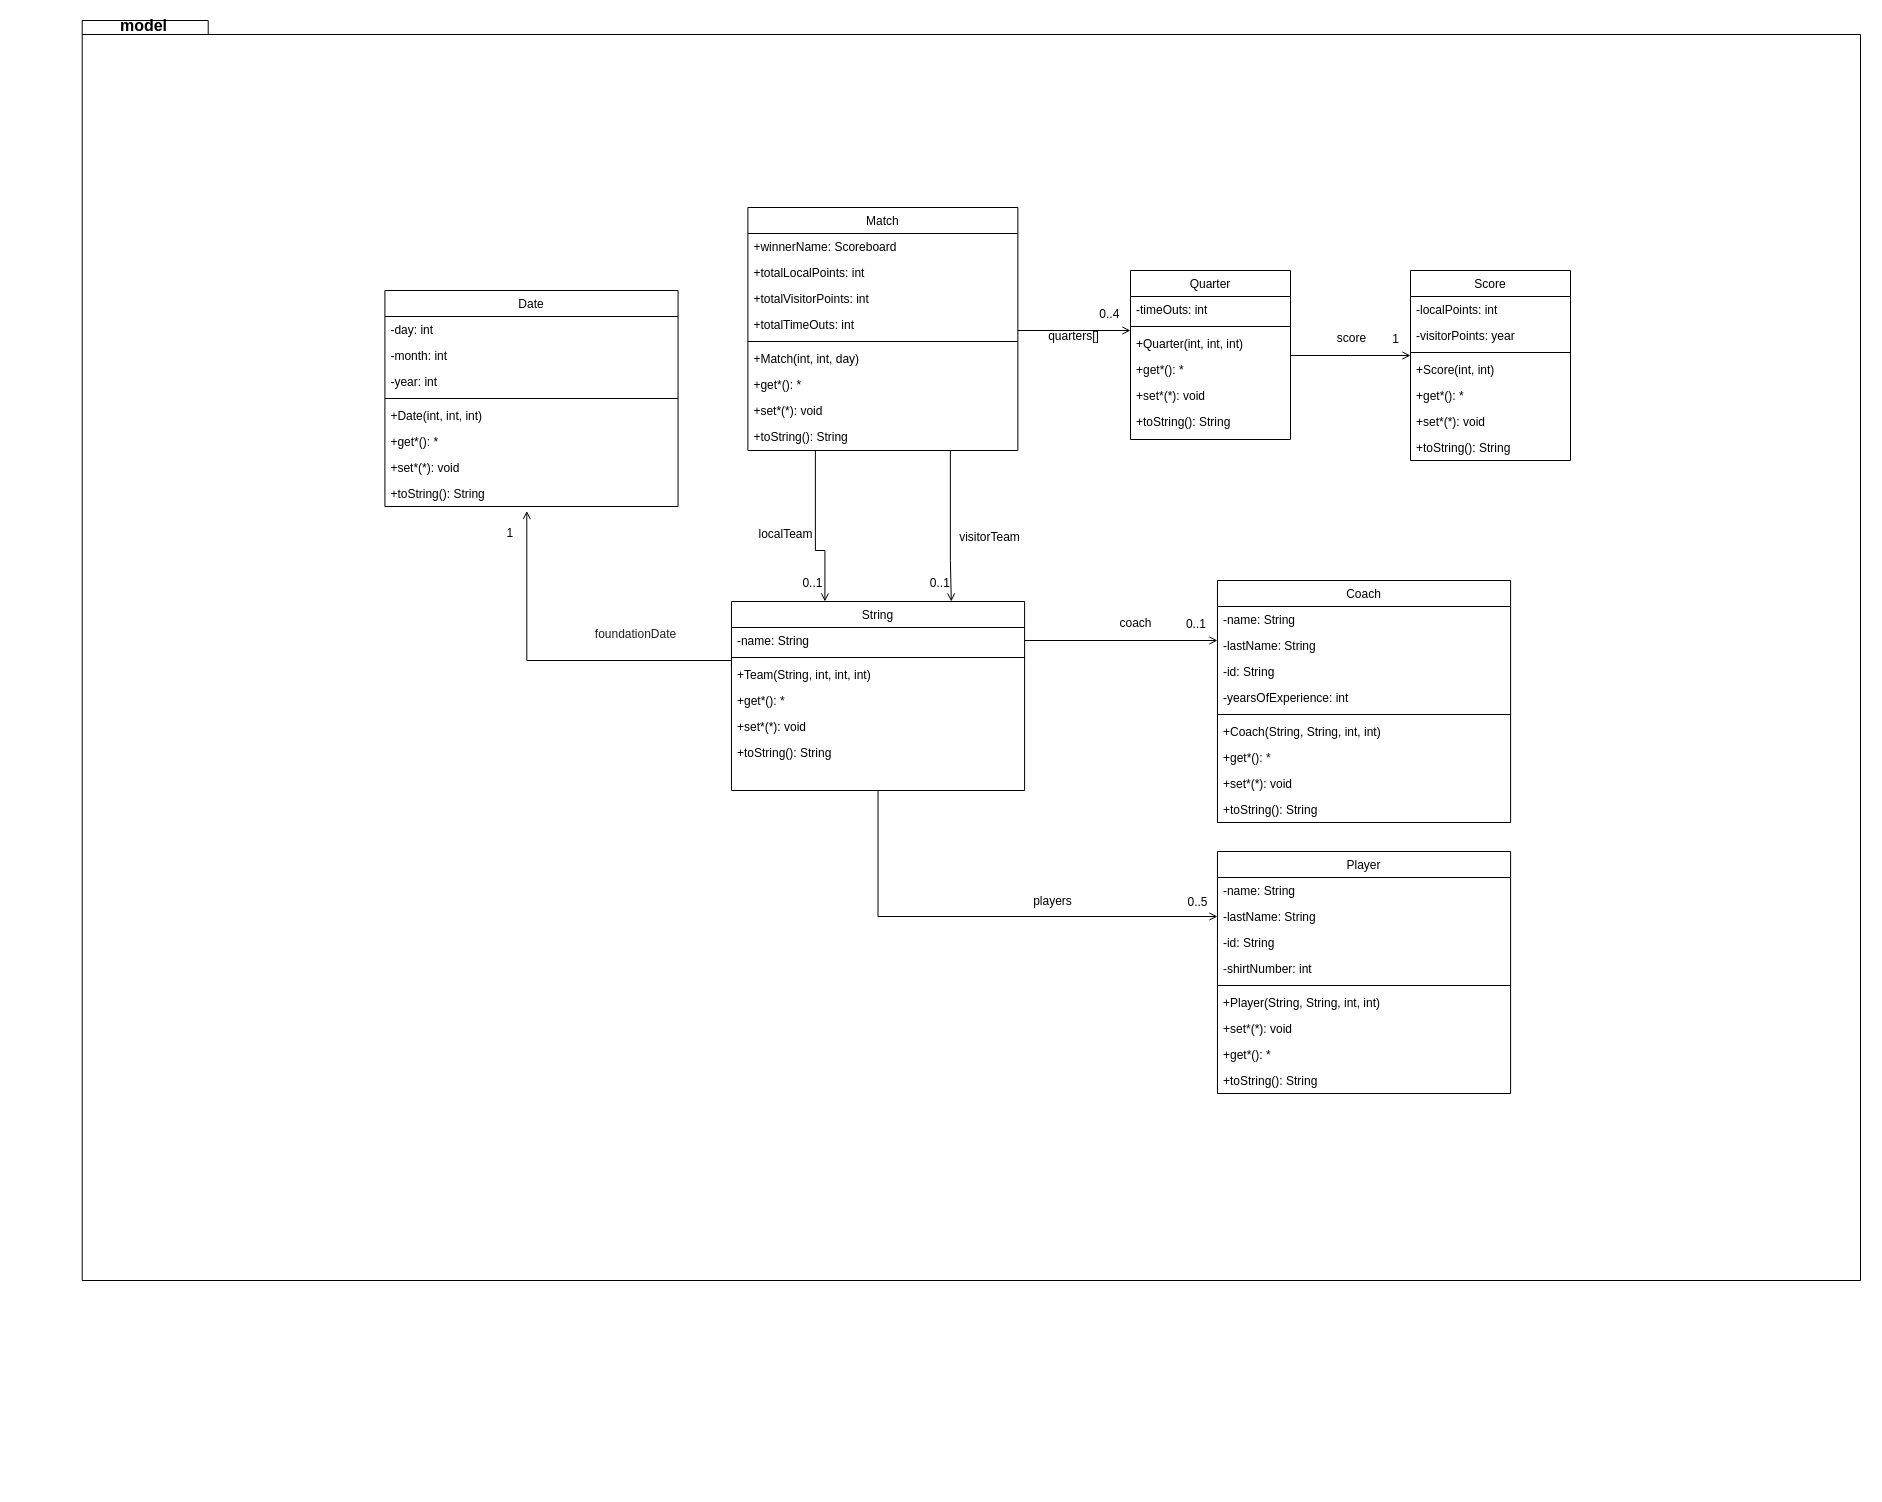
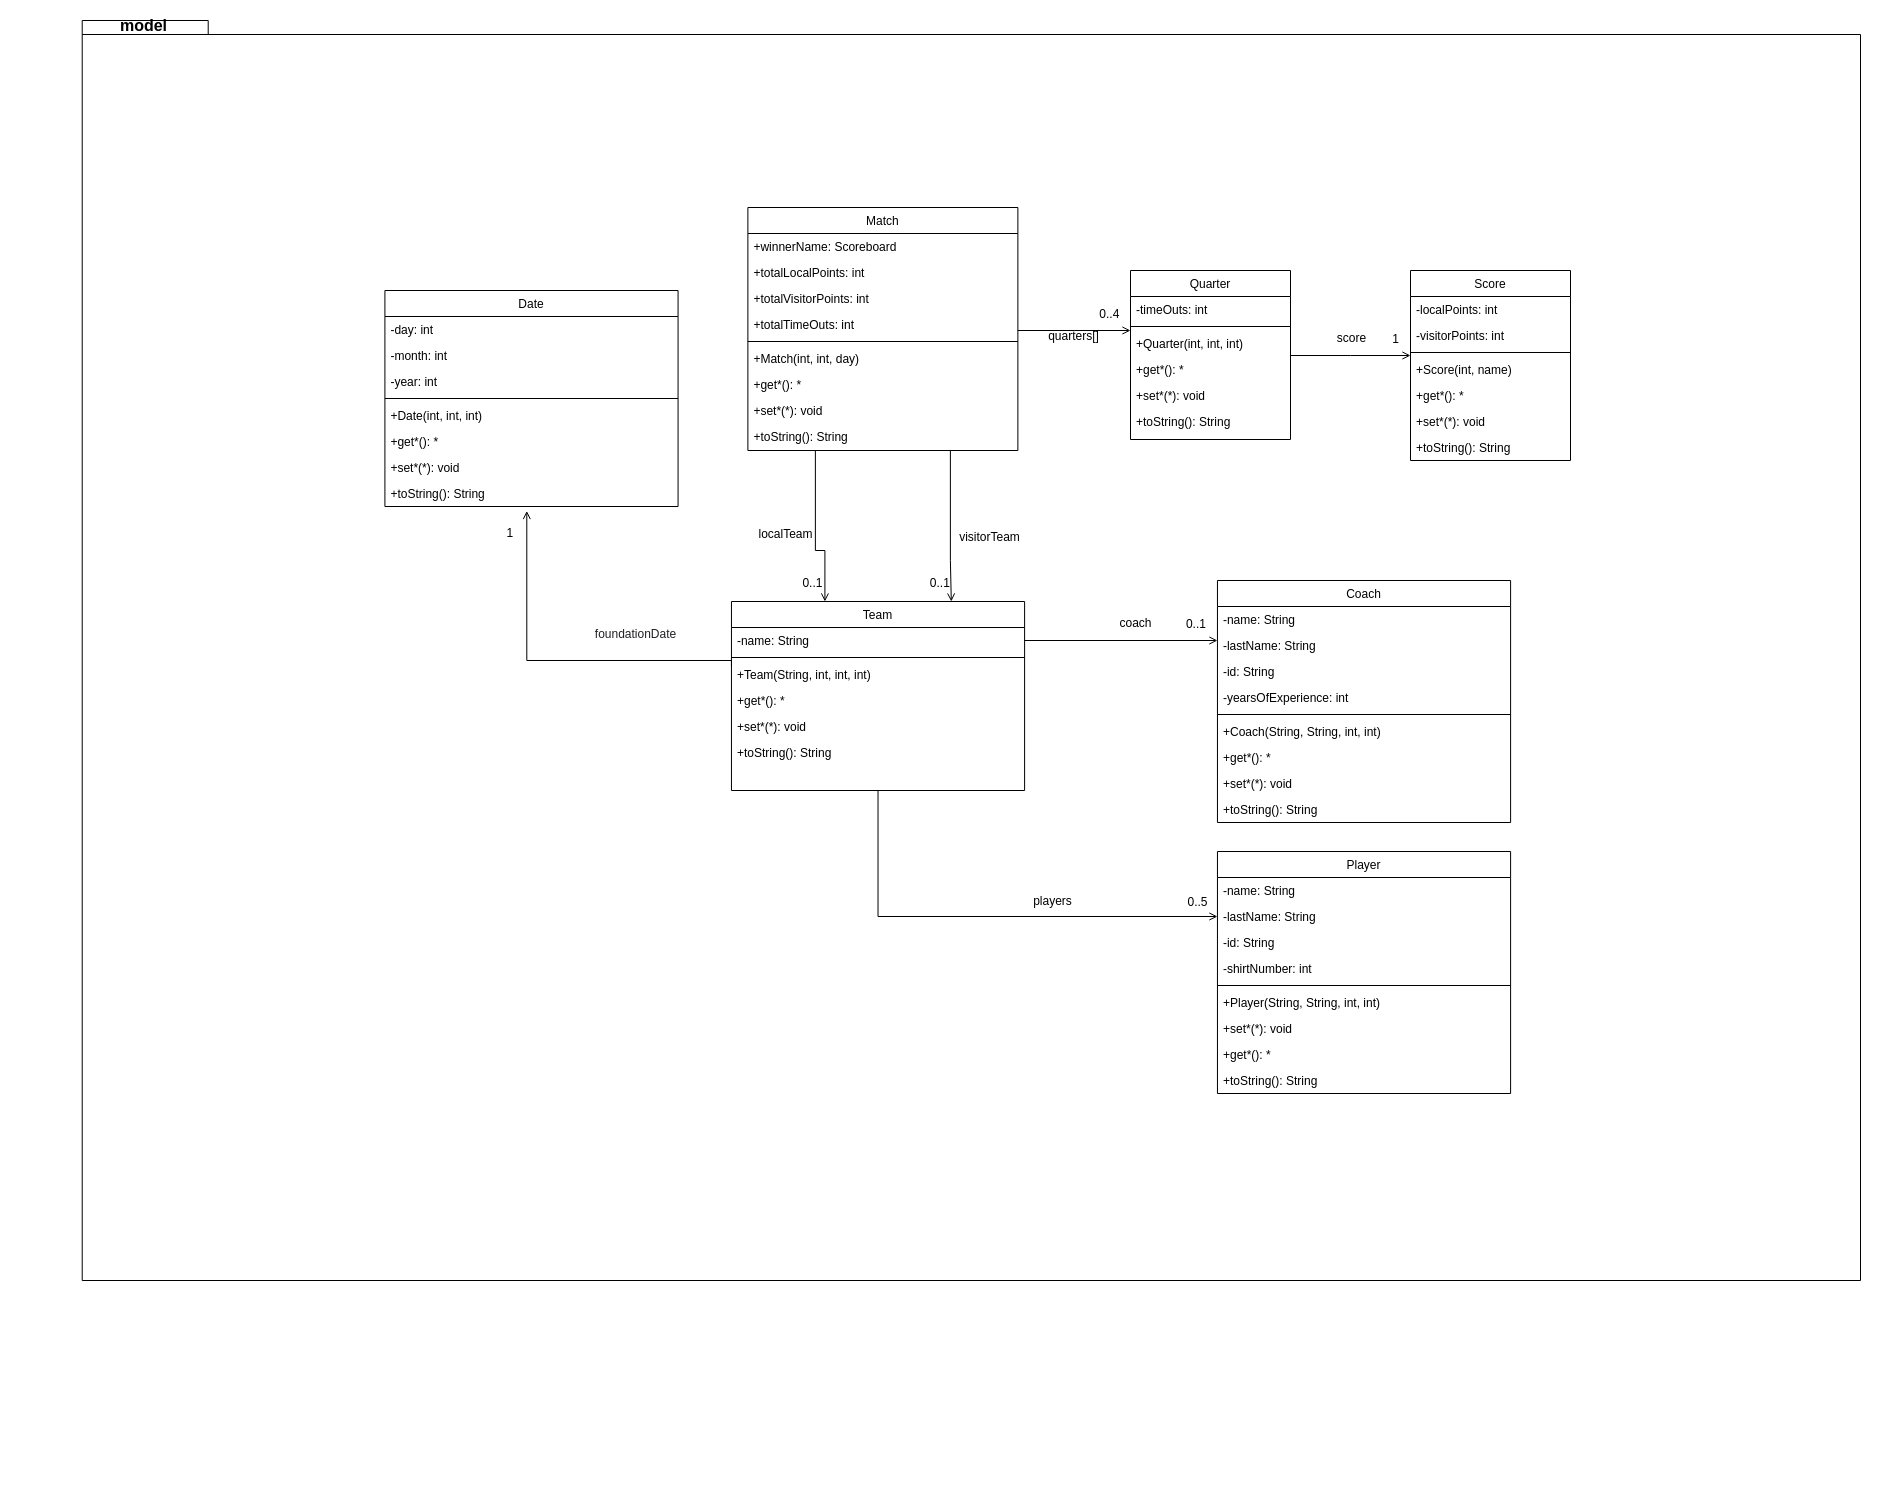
(1475, 336) -> (1470, 336)
(1464, 370) -> (1468, 370)
(878, 615) -> (878, 615)
